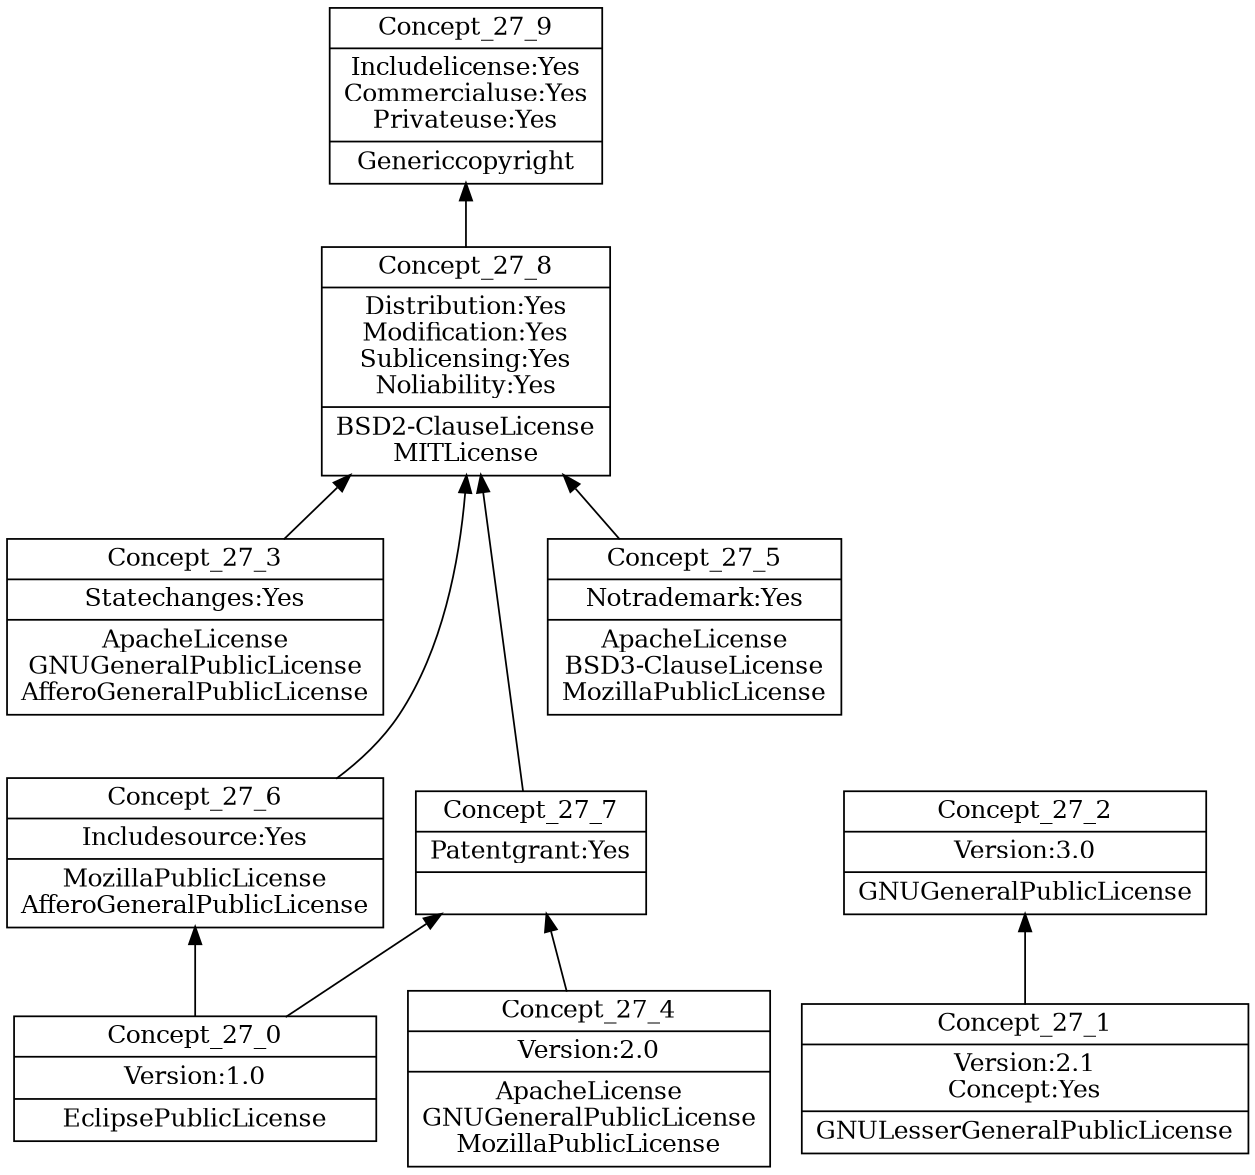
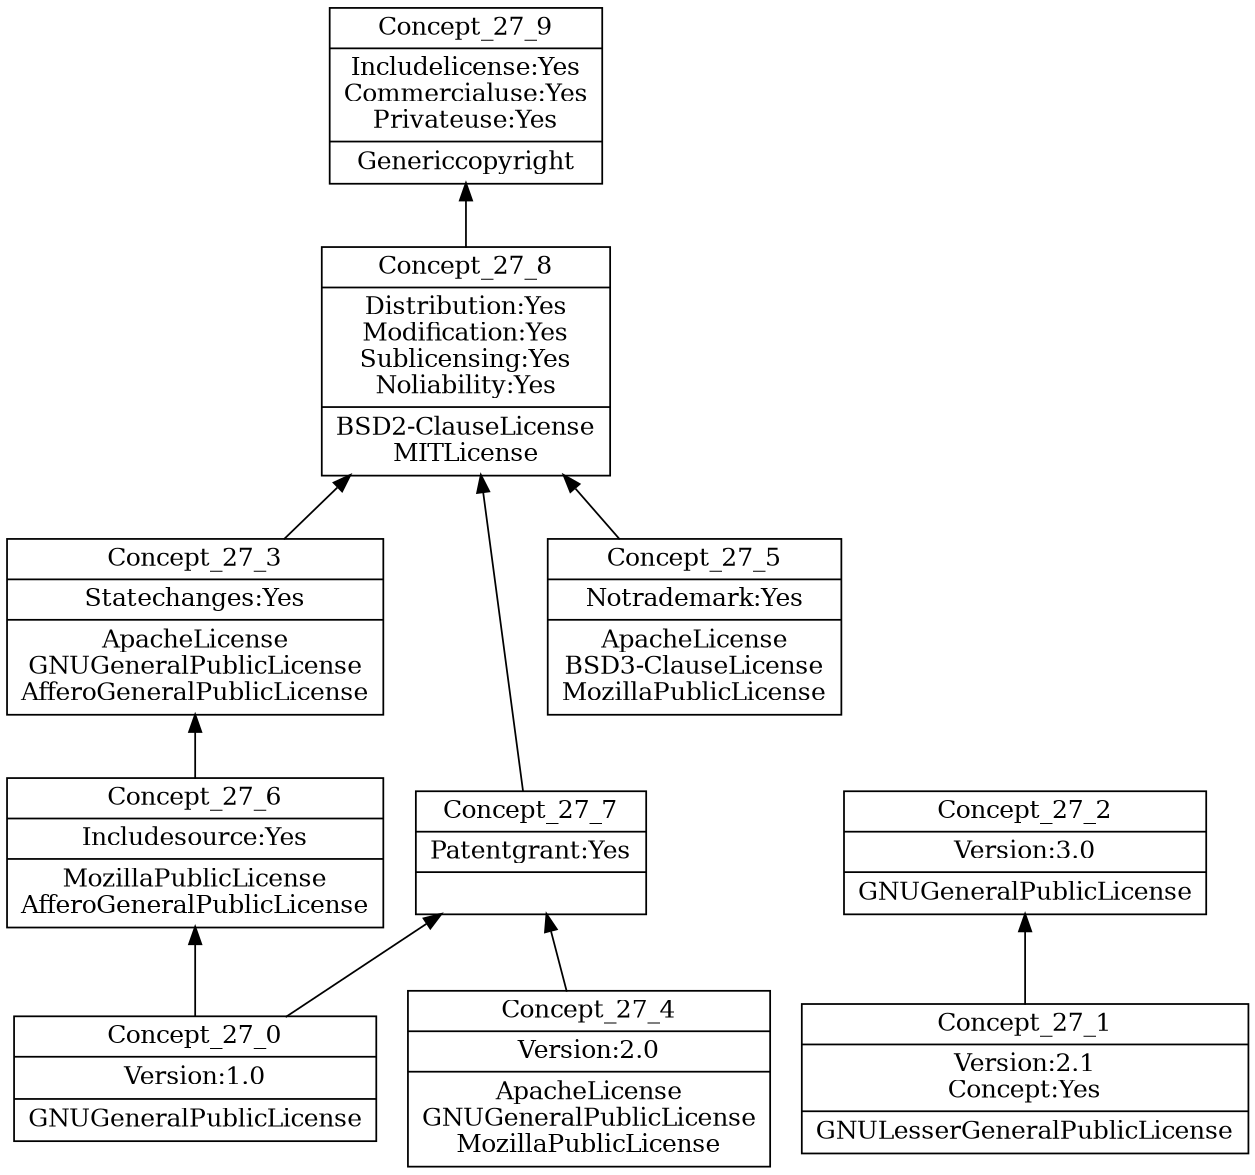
(431, 651) -> (195, 755)
(195, 1119) -> (195, 1119)
